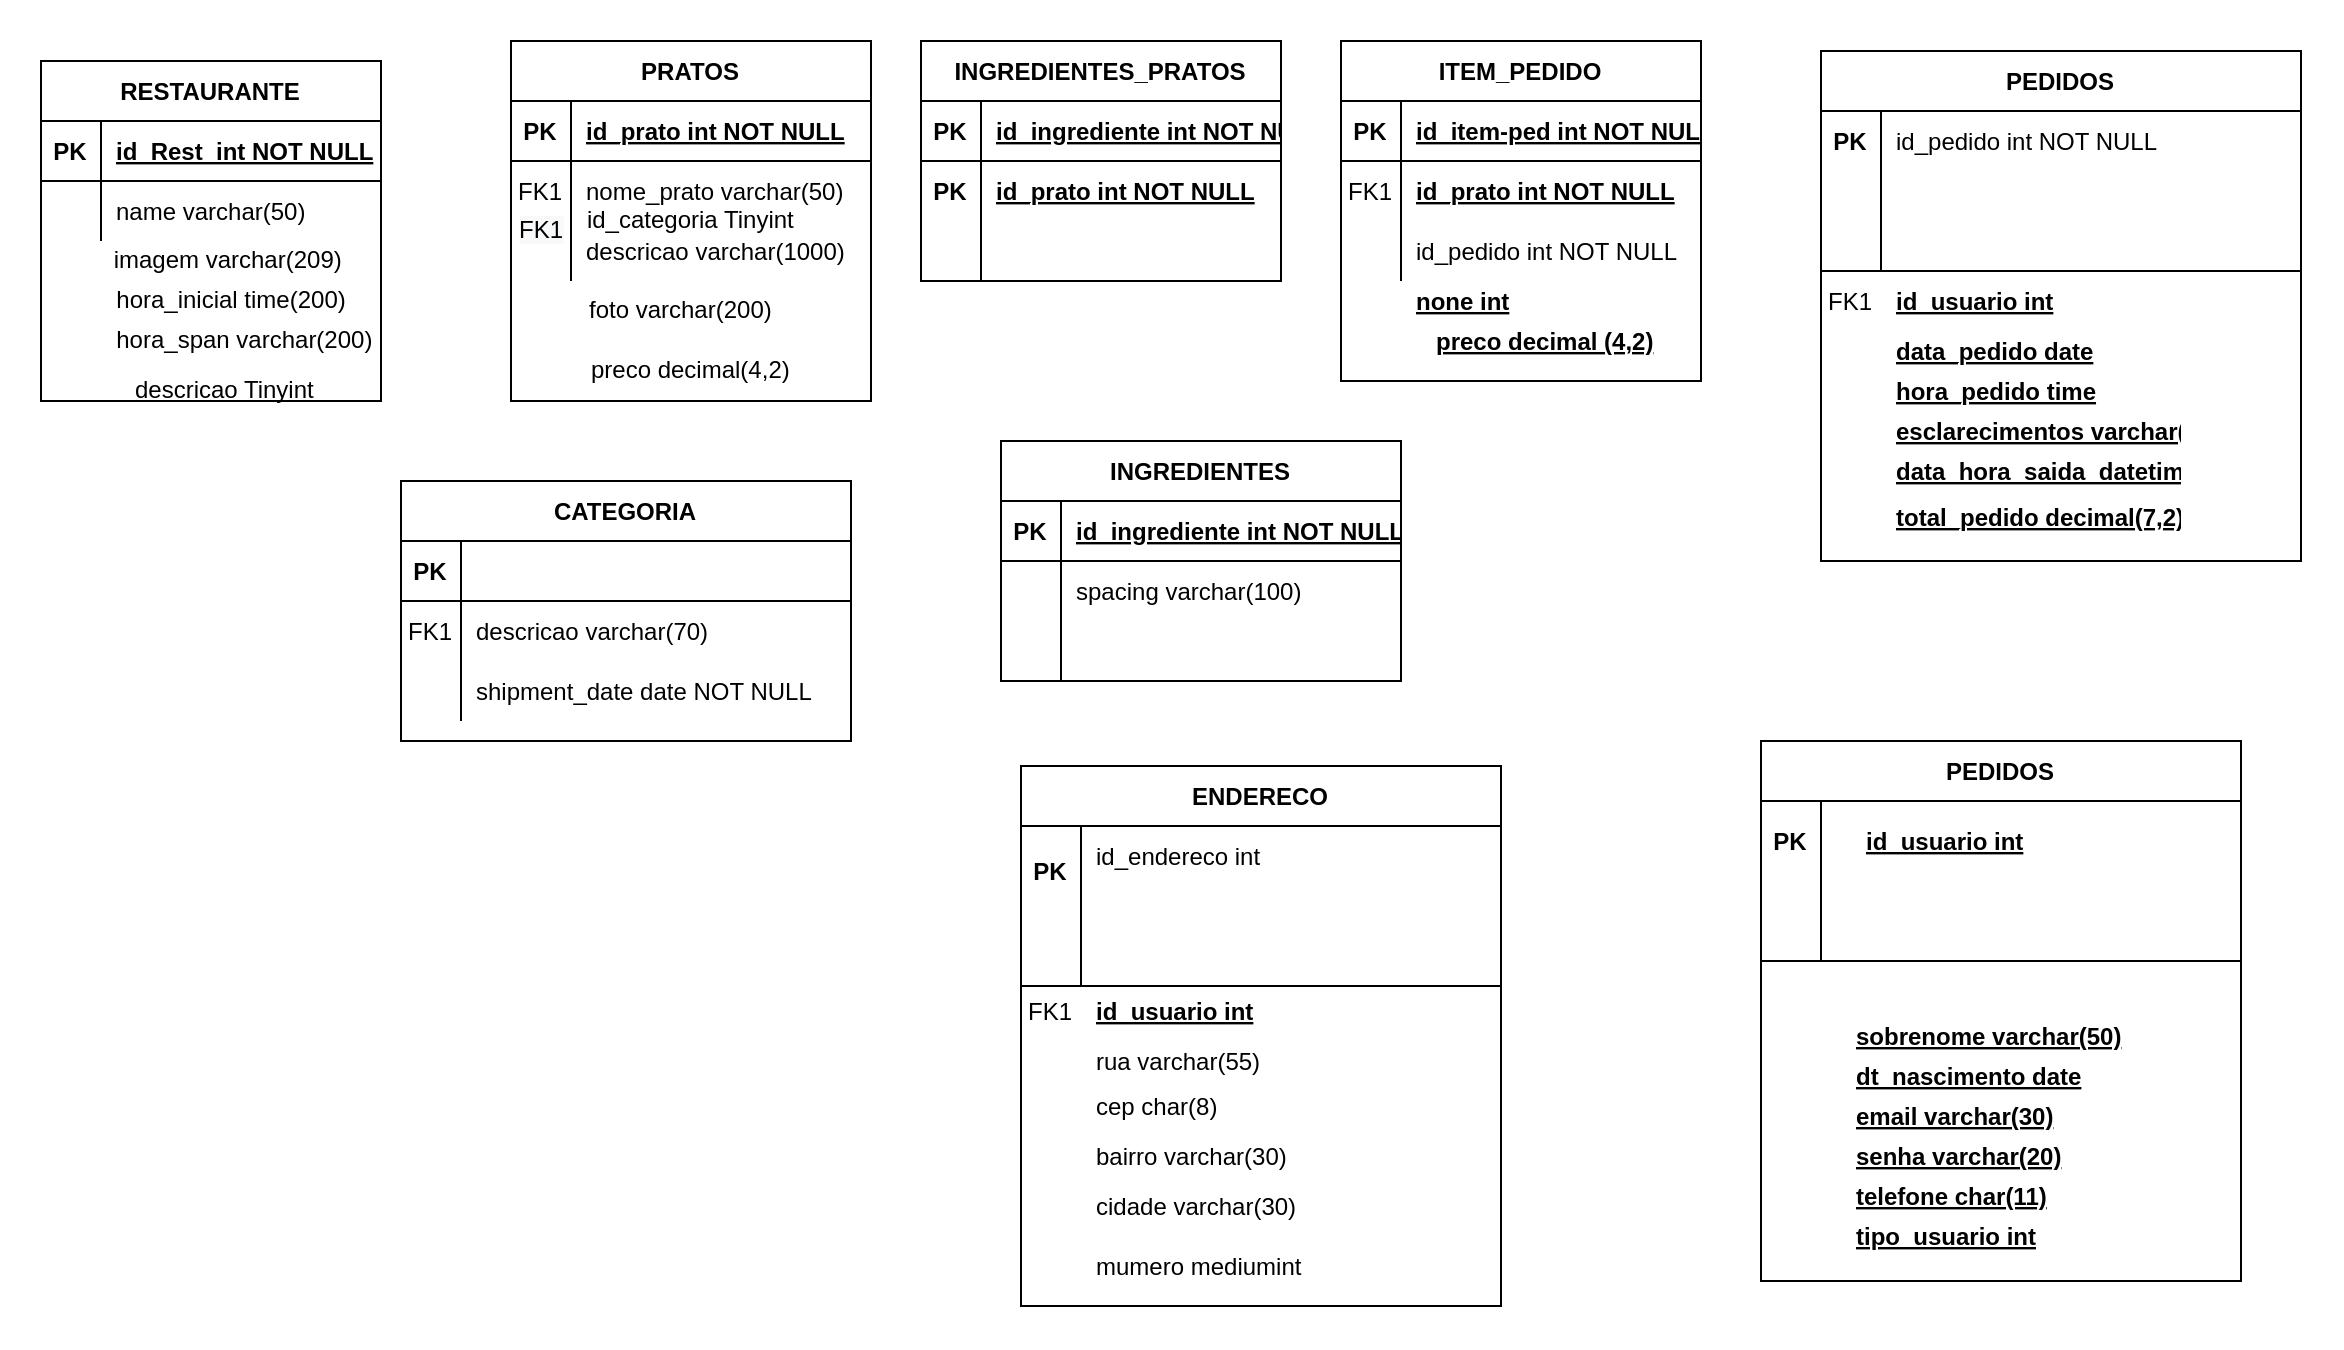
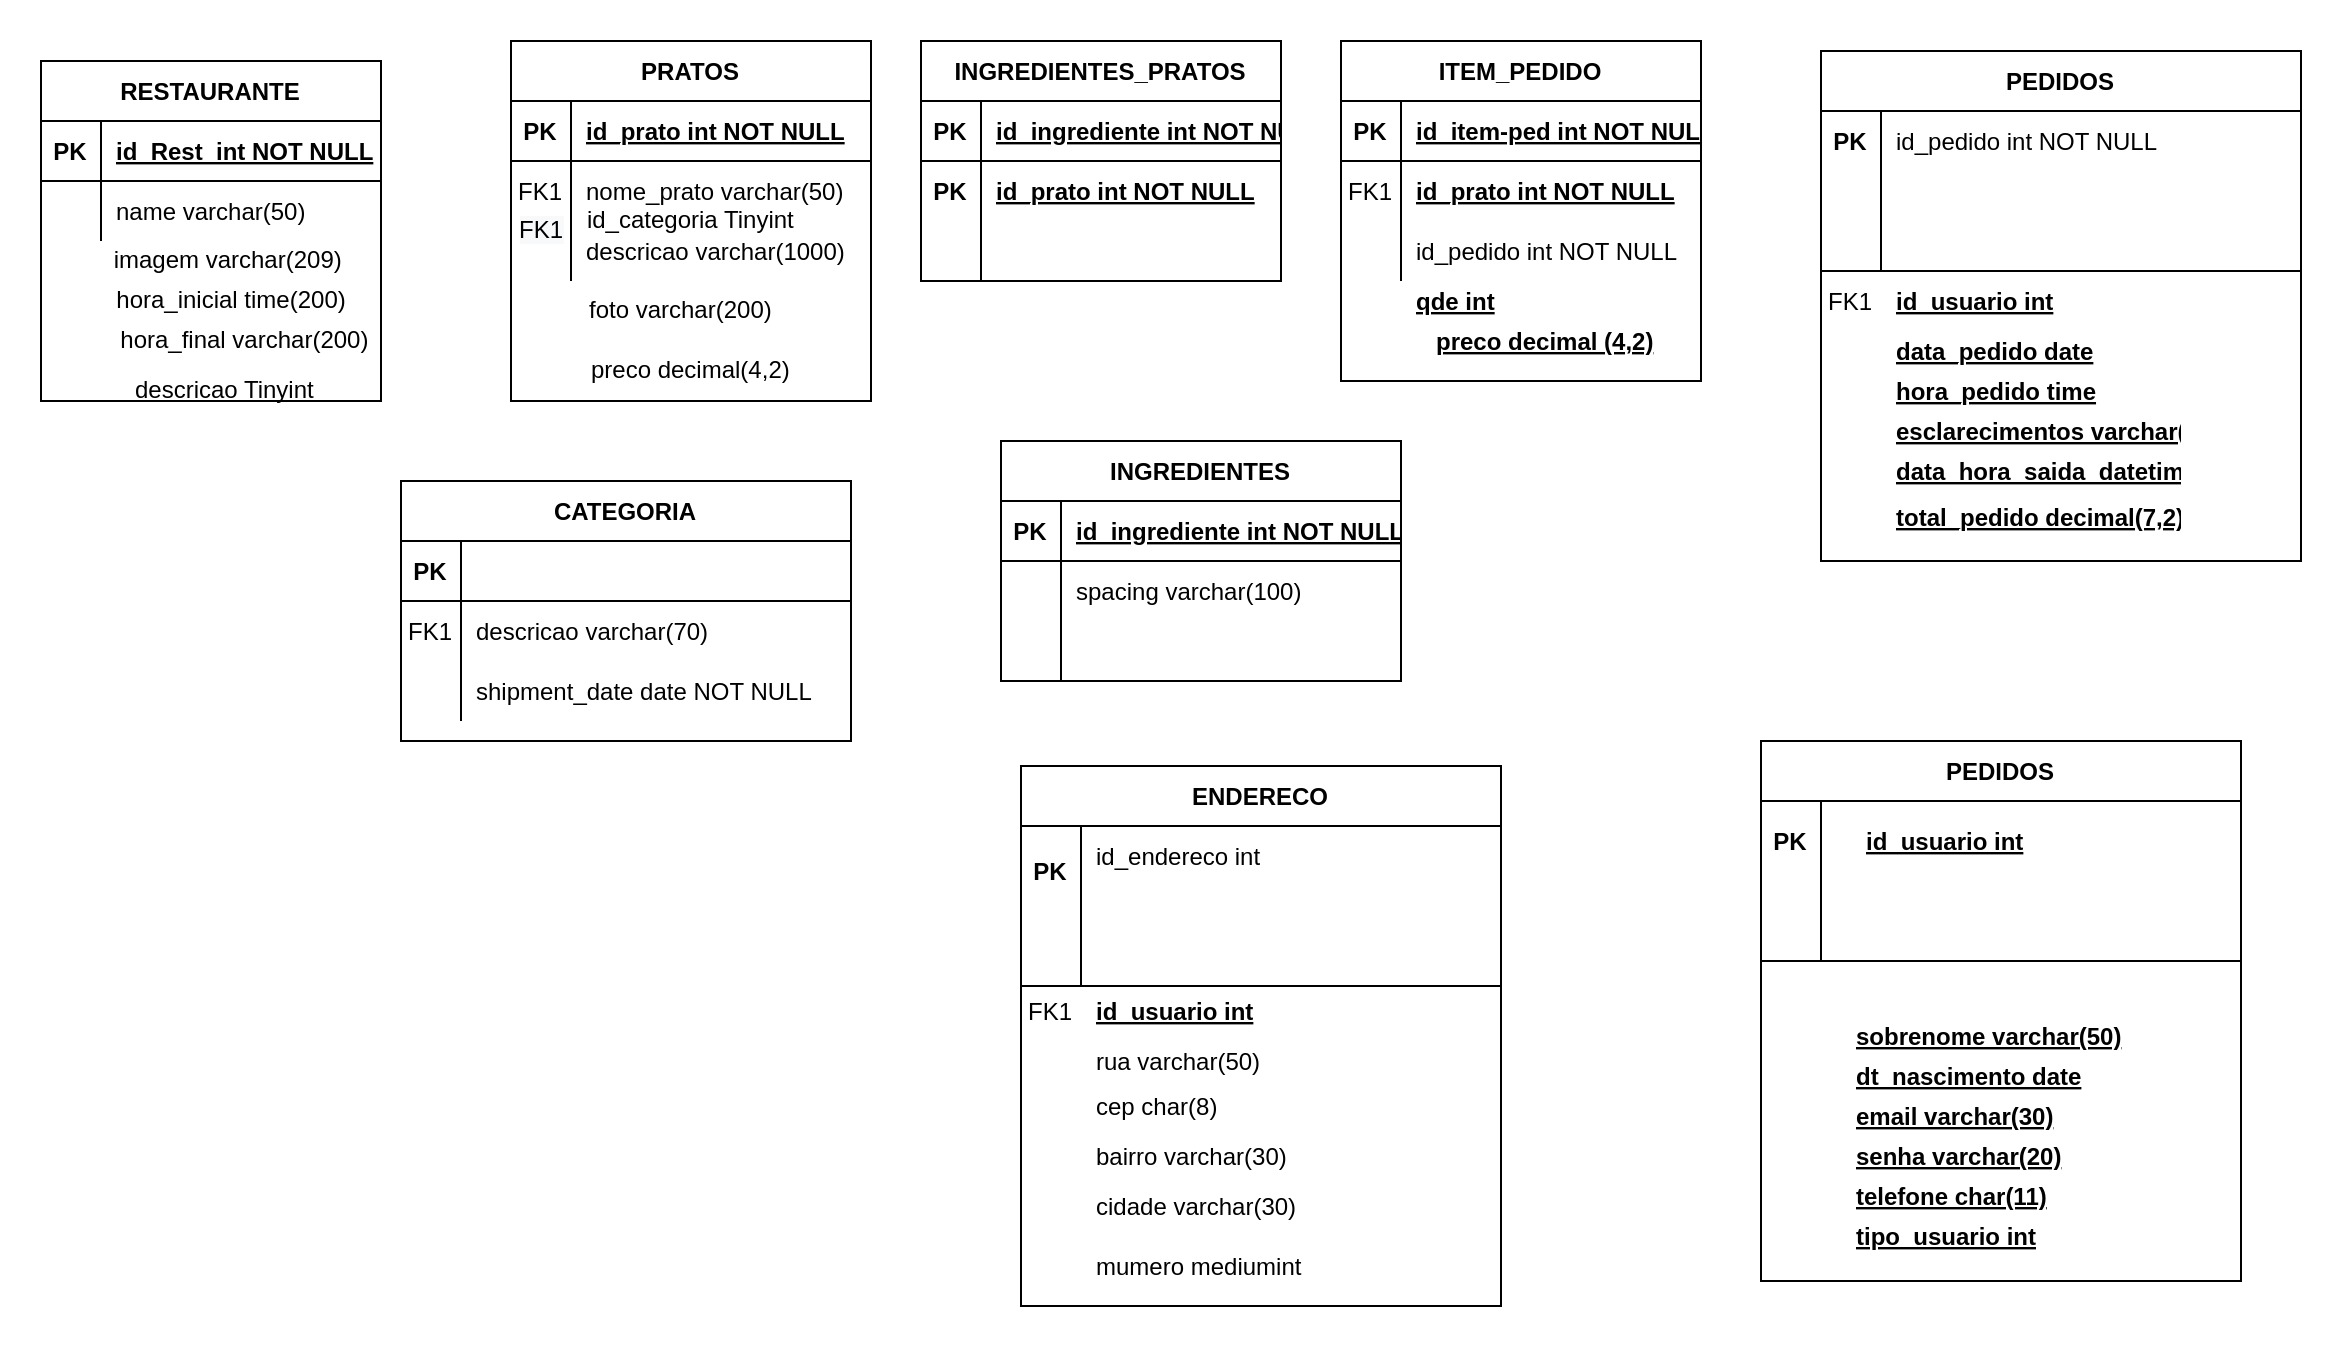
(1464, 302) -> (1457, 302)
(252, 341) -> (252, 341)
(1194, 1062) -> (1194, 1062)
